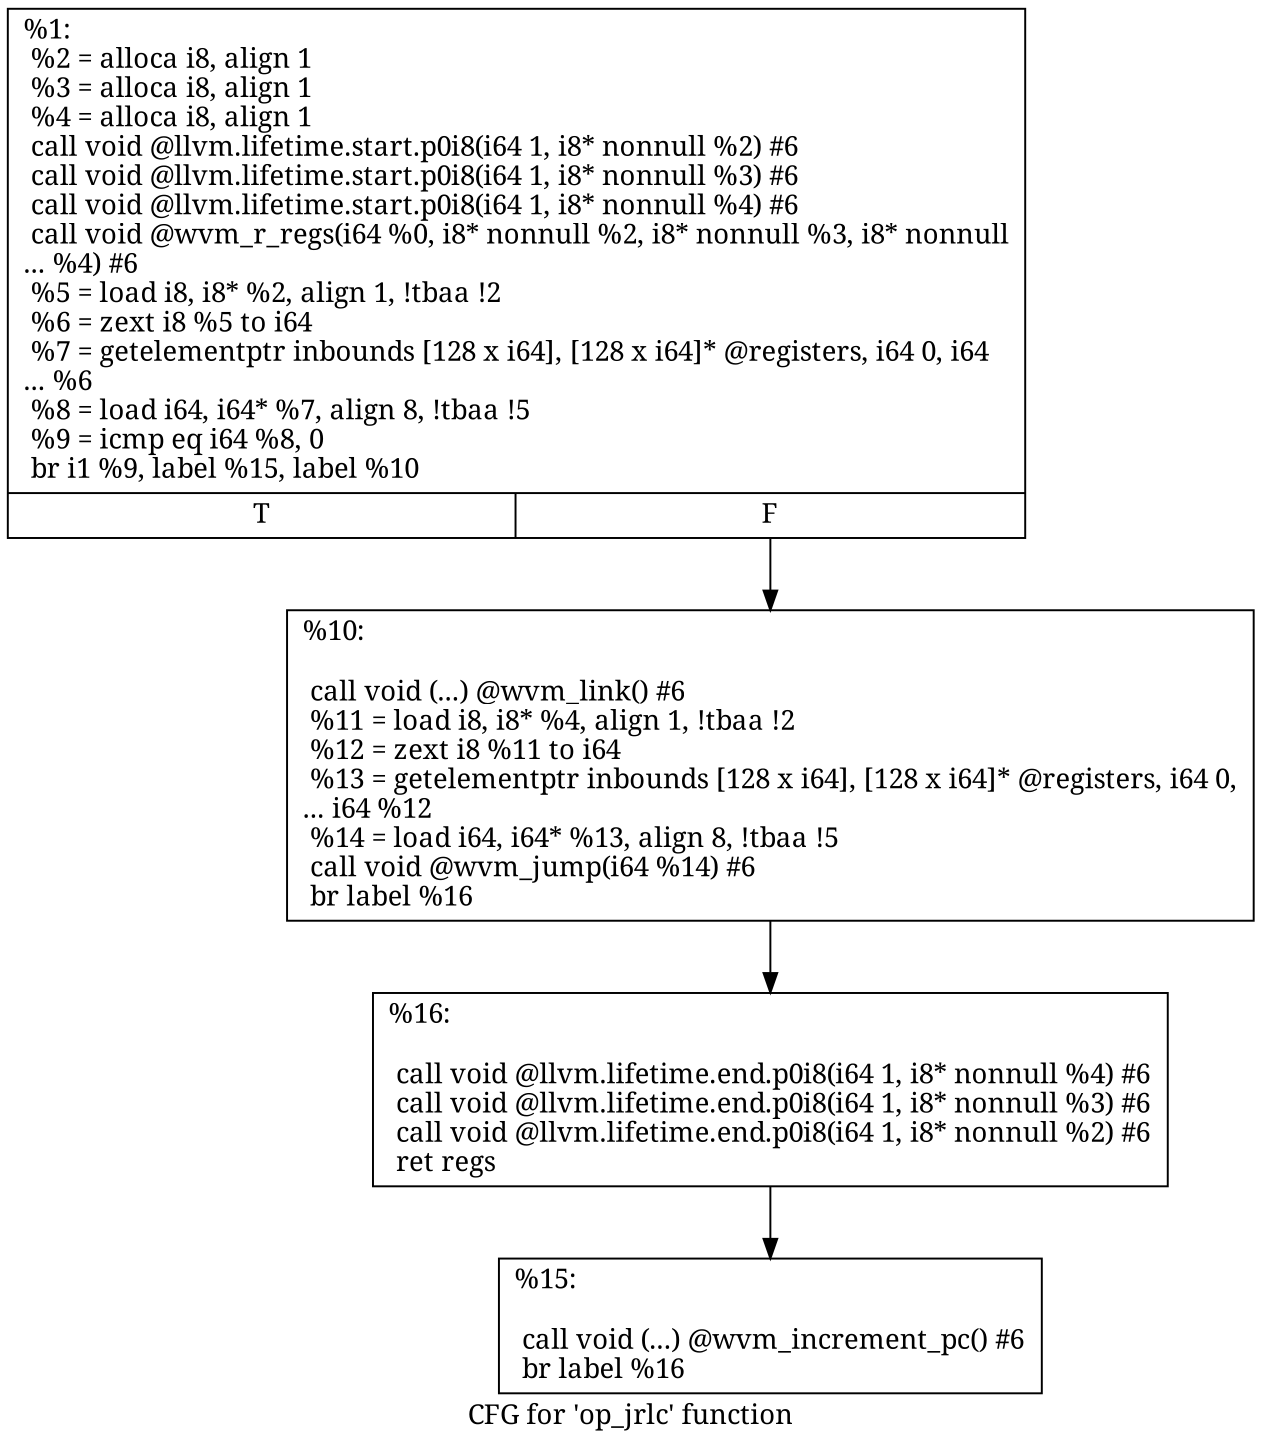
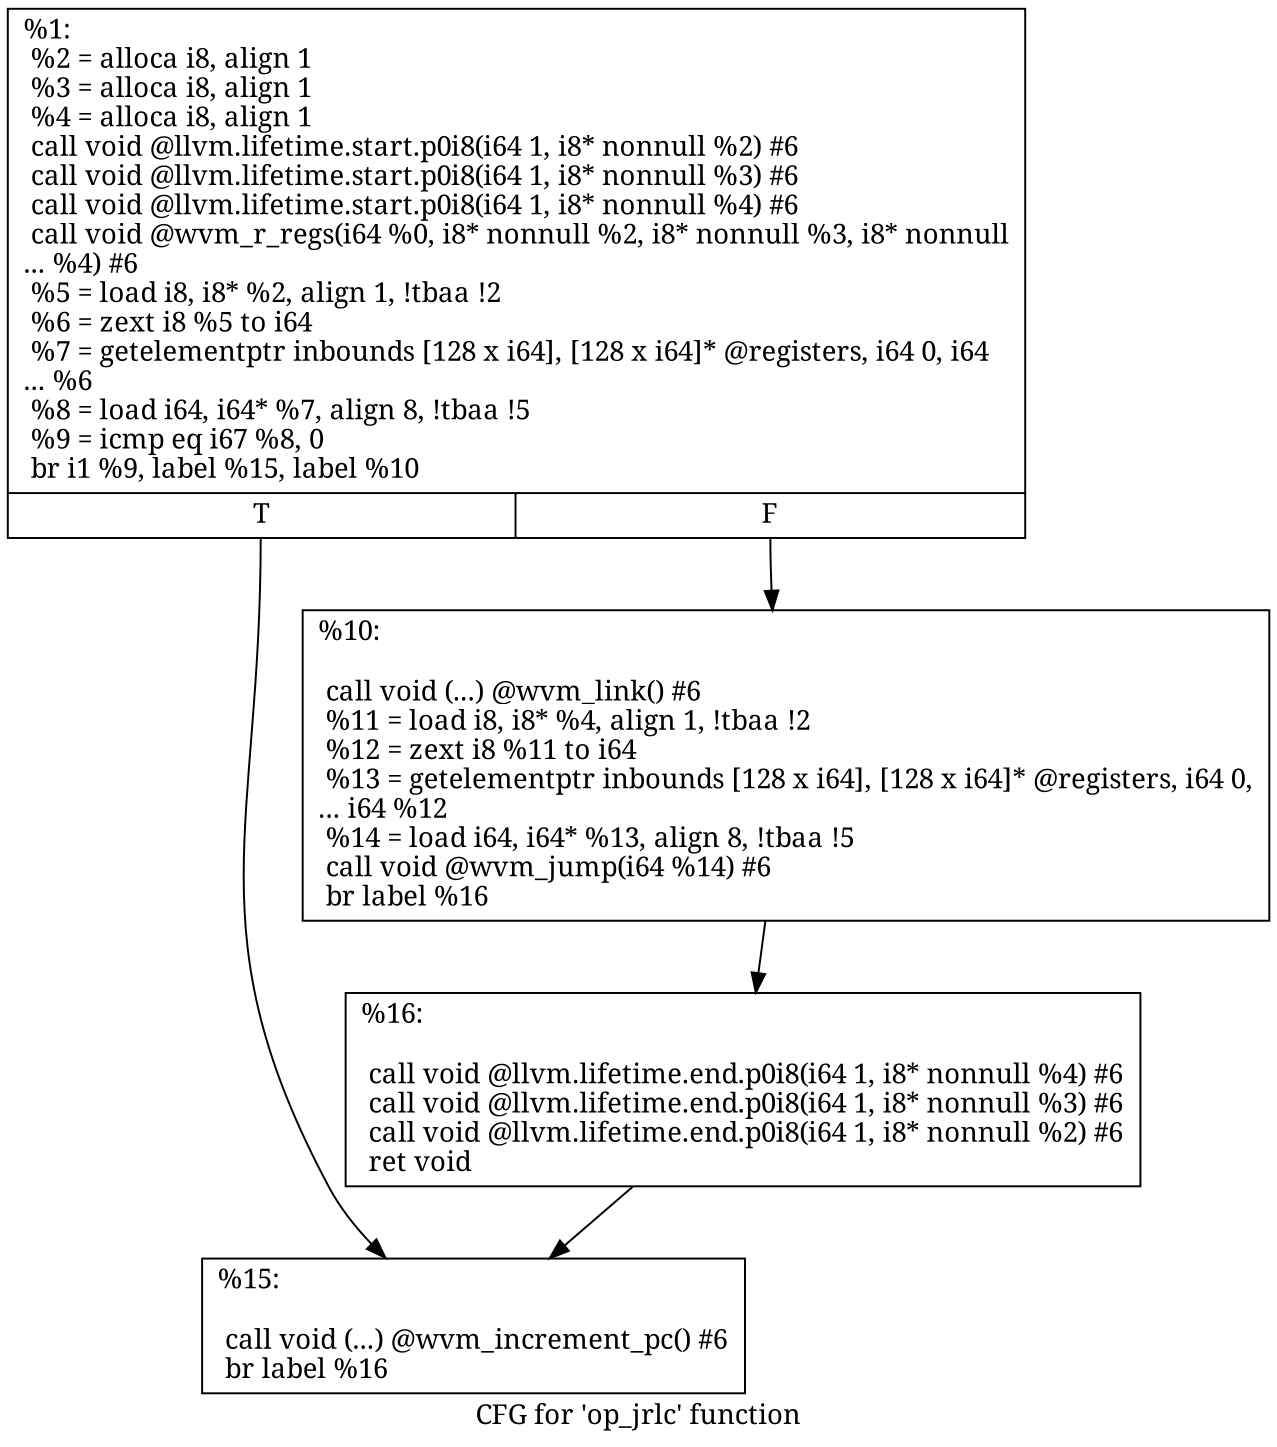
(174, 440) -> (174, 440)
none -> (245, 906)
(442, 1163) -> (417, 1163)
